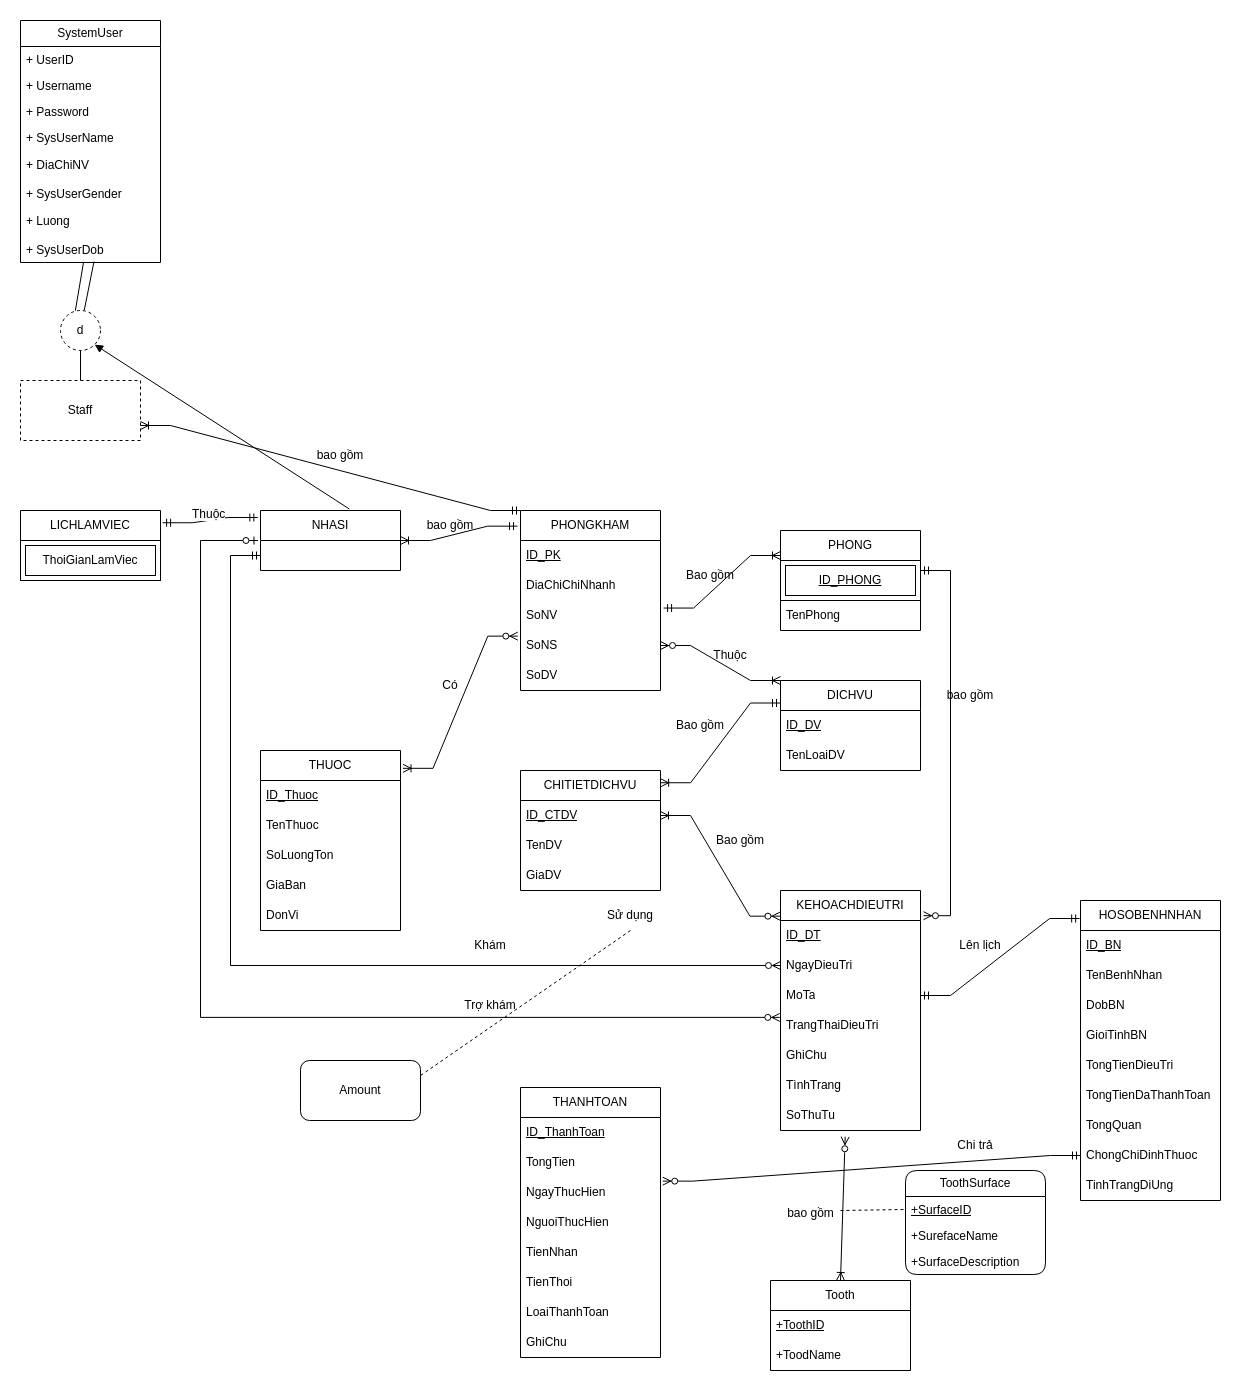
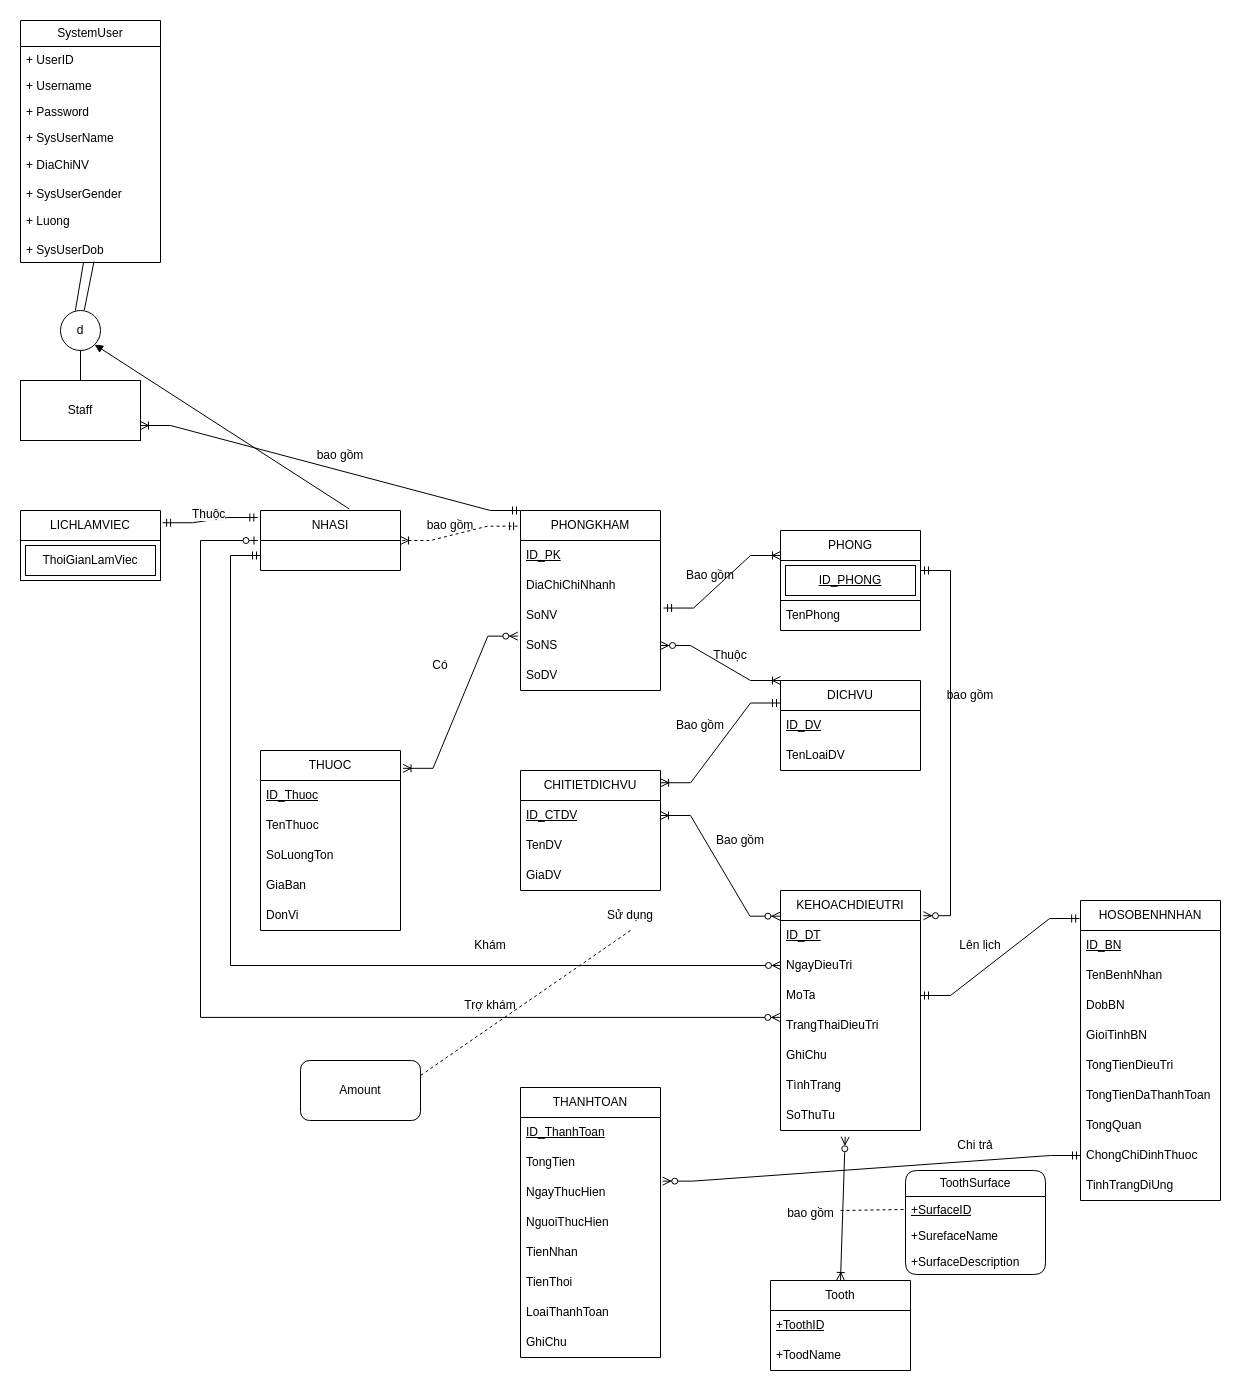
(81, 331) -> (81, 331)
(81, 411) -> (81, 411)
(458, 534) -> (458, 534)
(451, 686) -> (441, 666)
